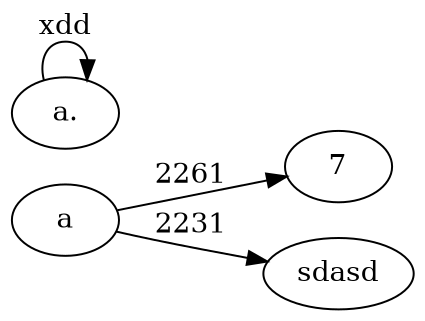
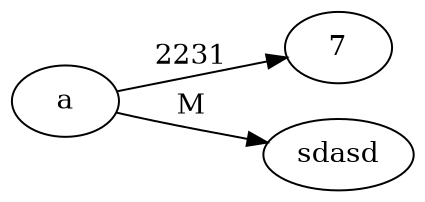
(65, 113) -> none
(191, 176) -> (191, 57)
(191, 225) -> (191, 106)
